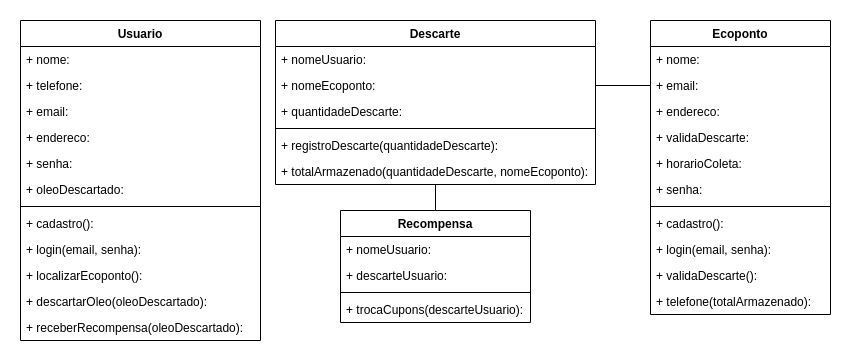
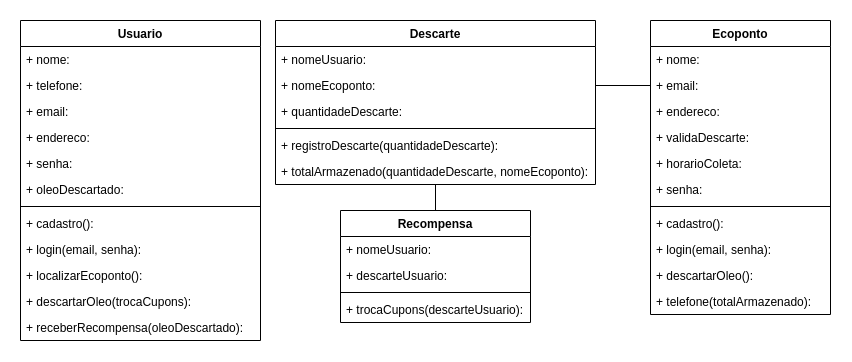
(714, 277) -> (712, 277)
(128, 303) -> (119, 303)
